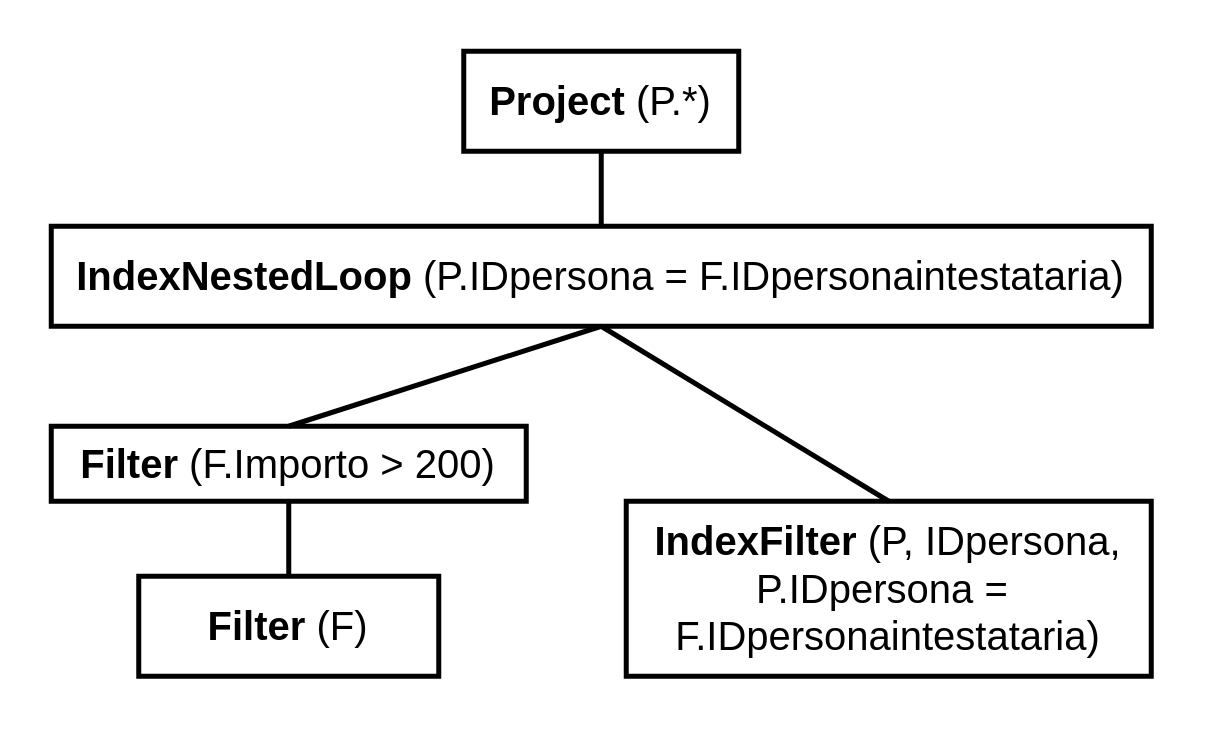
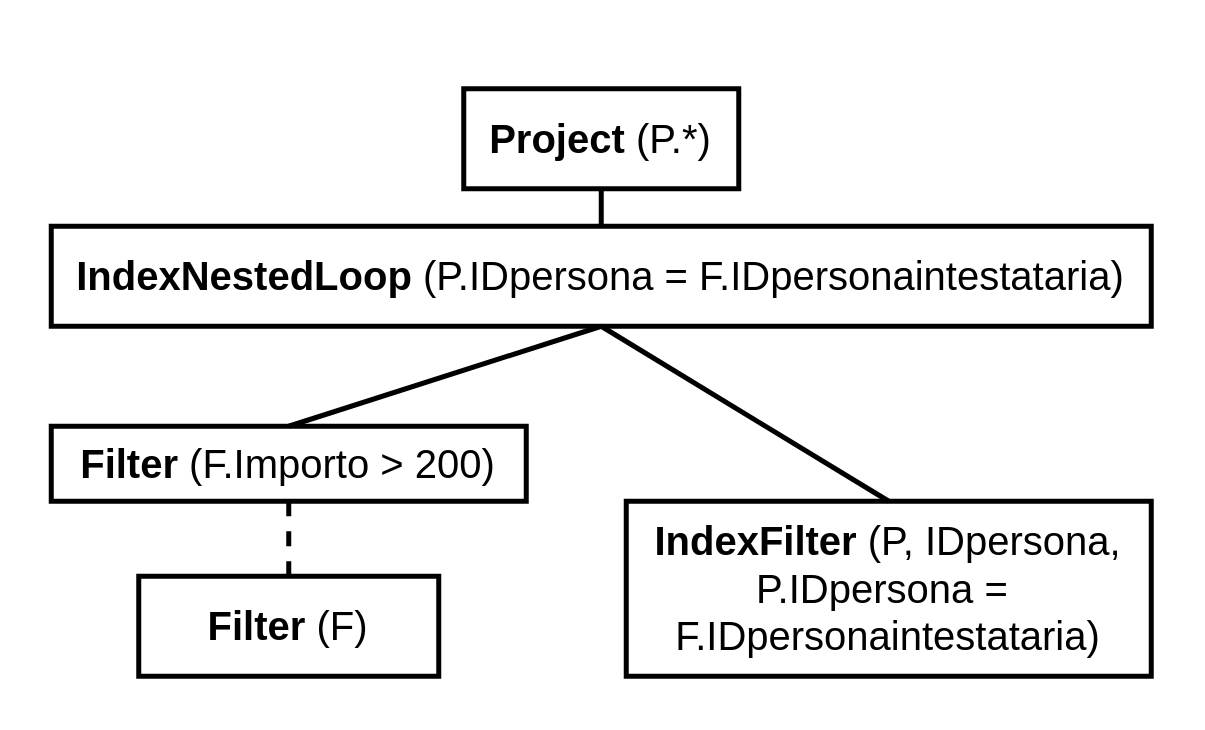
(601, 101) -> (601, 139)
(289, 523) -> (289, 523)
